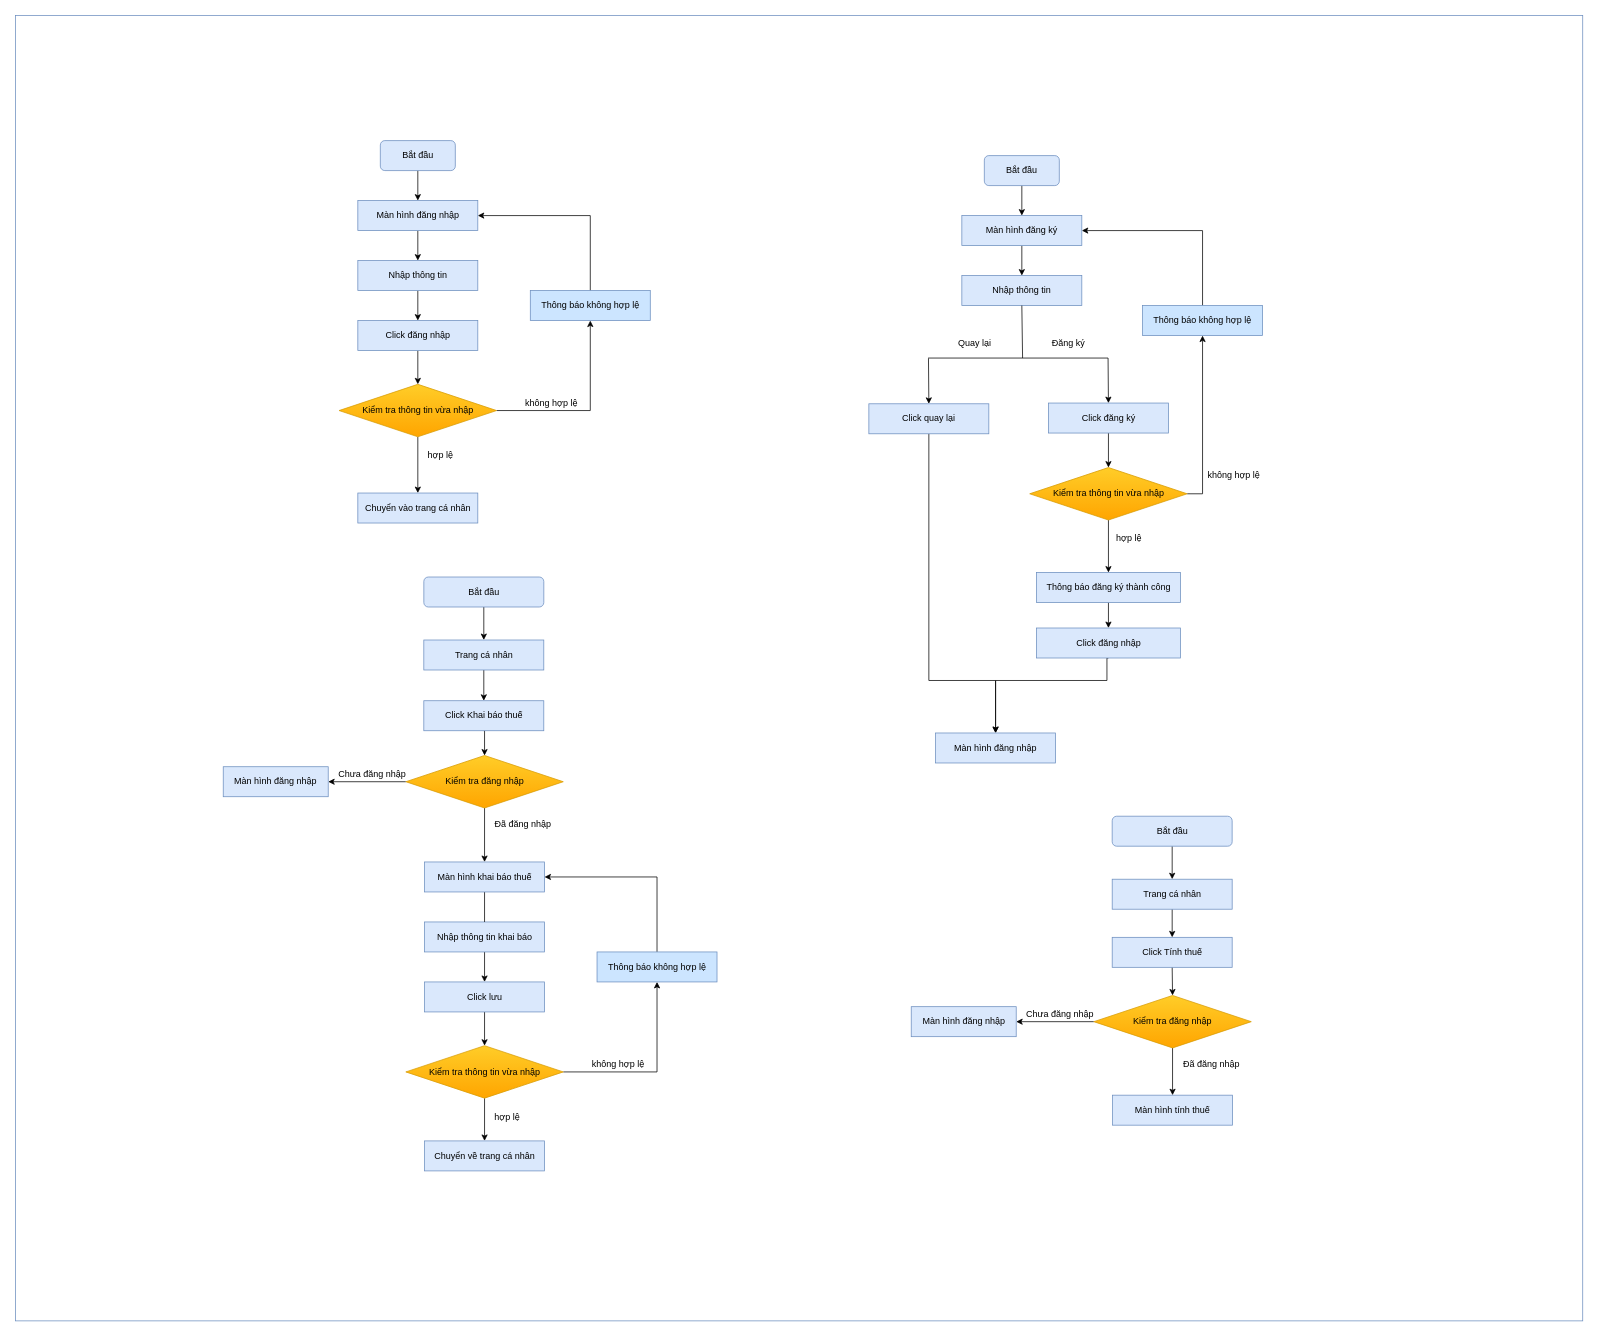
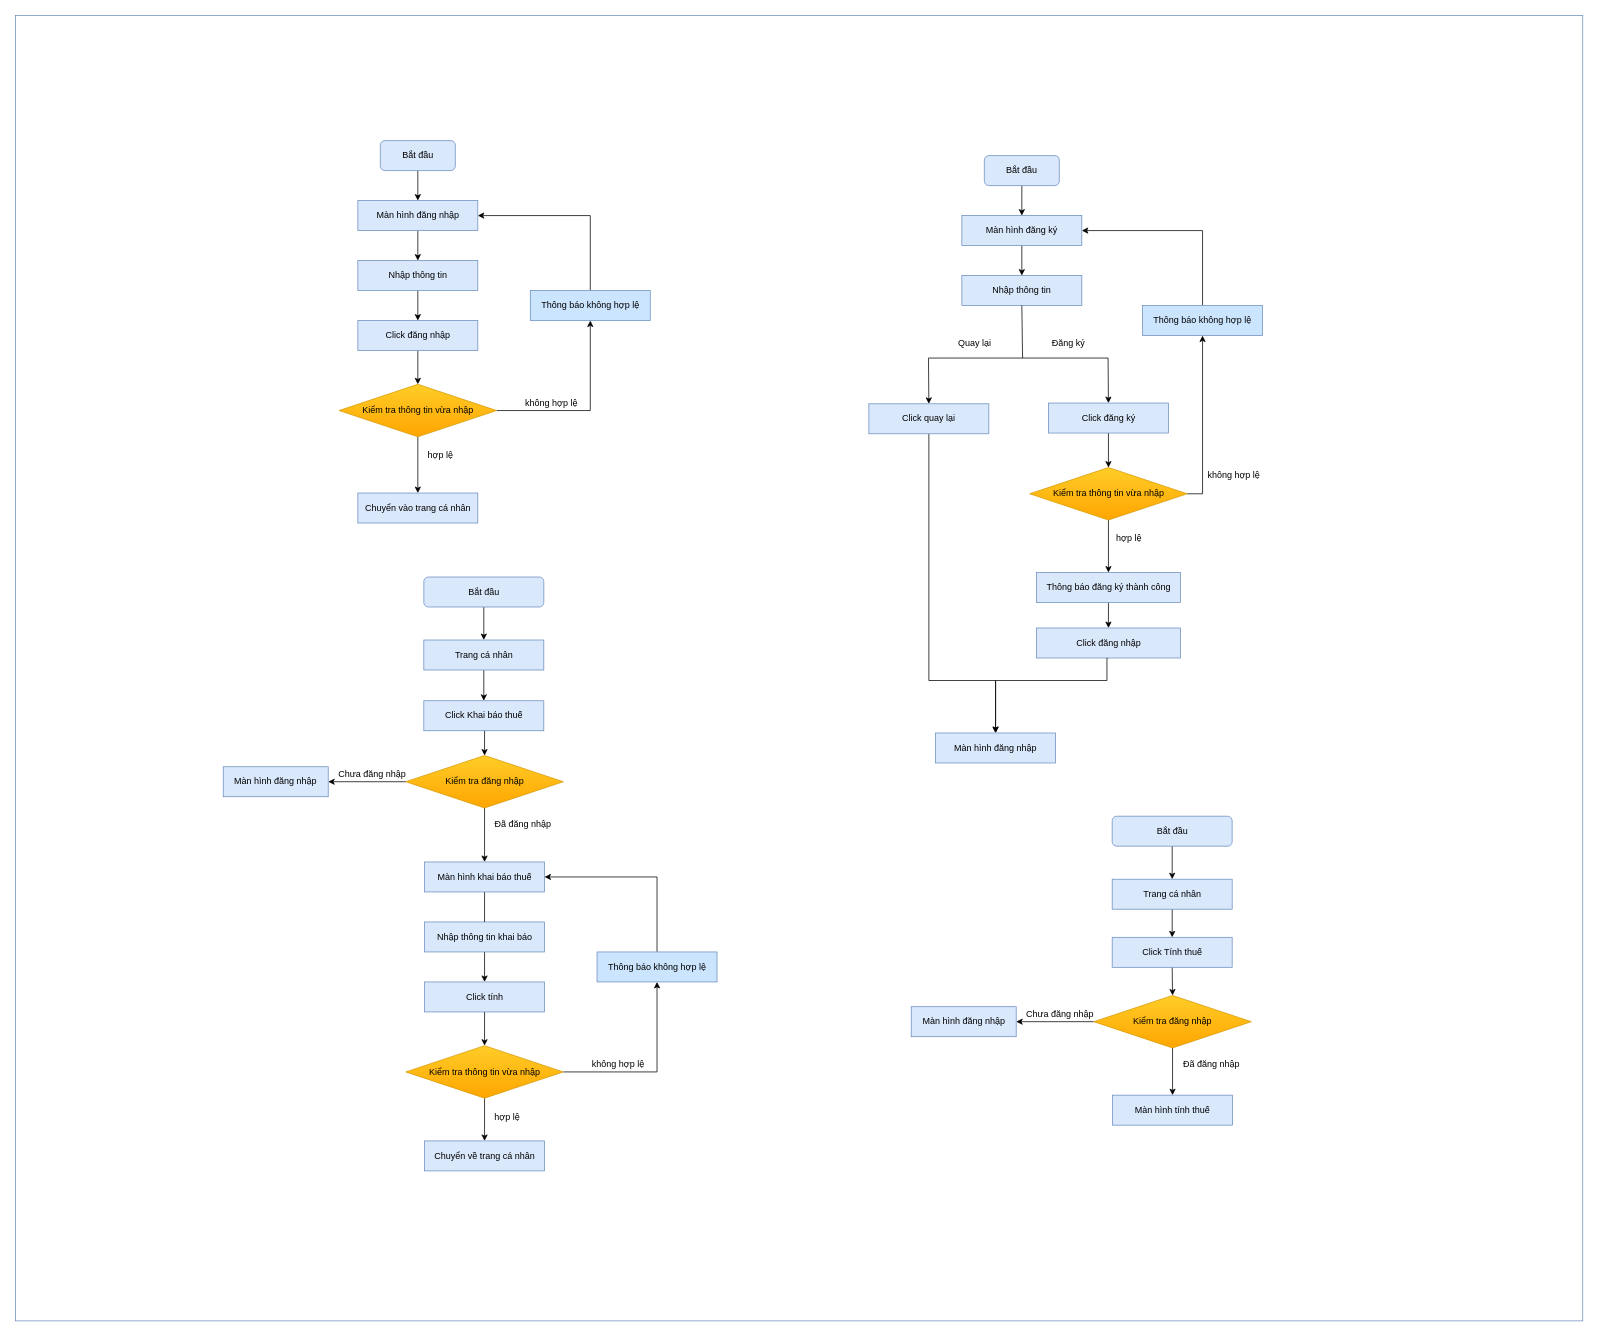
(485, 997) -> (485, 997)
